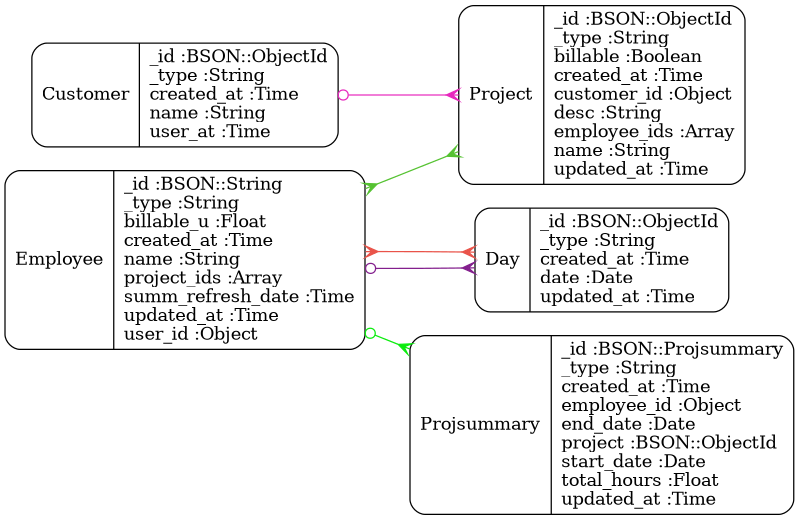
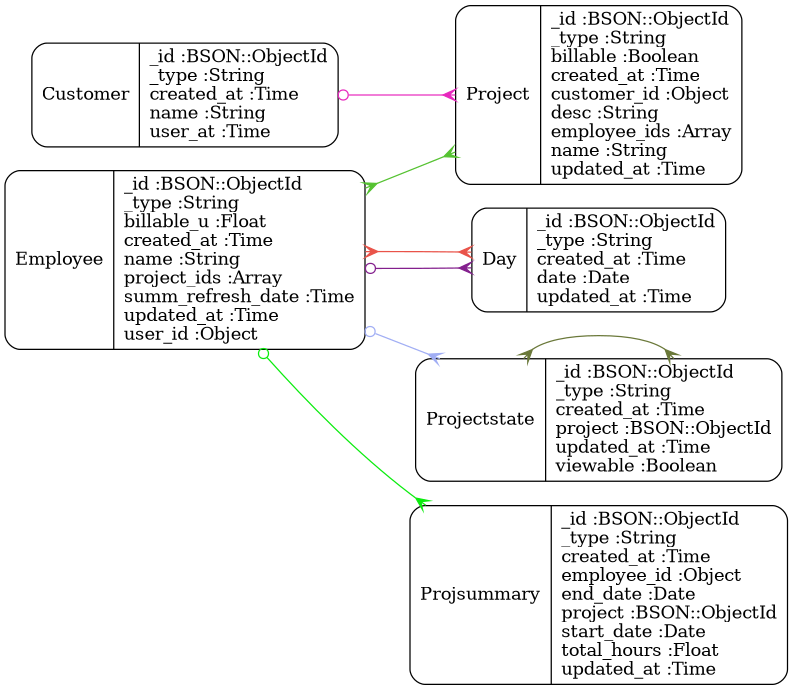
(203, 184) -> (213, 184)
(672, 349) -> (651, 519)
none -> (599, 420)
